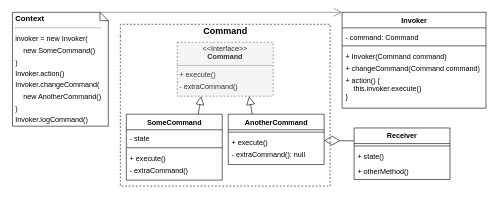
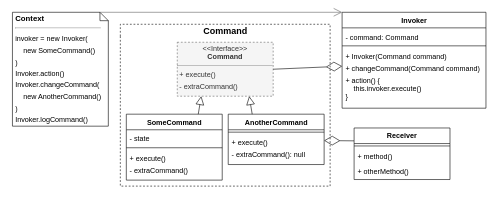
none -> (300, 68)
(375, 157) -> (377, 157)
